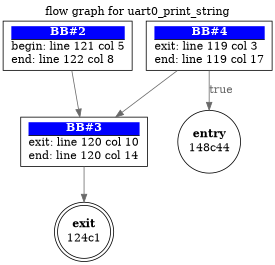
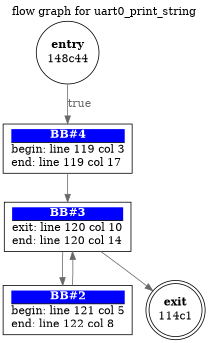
(206, 47) -> (68, 149)
(209, 86) -> (68, 100)
(84, 238) -> (176, 316)
none -> (62, 265)
